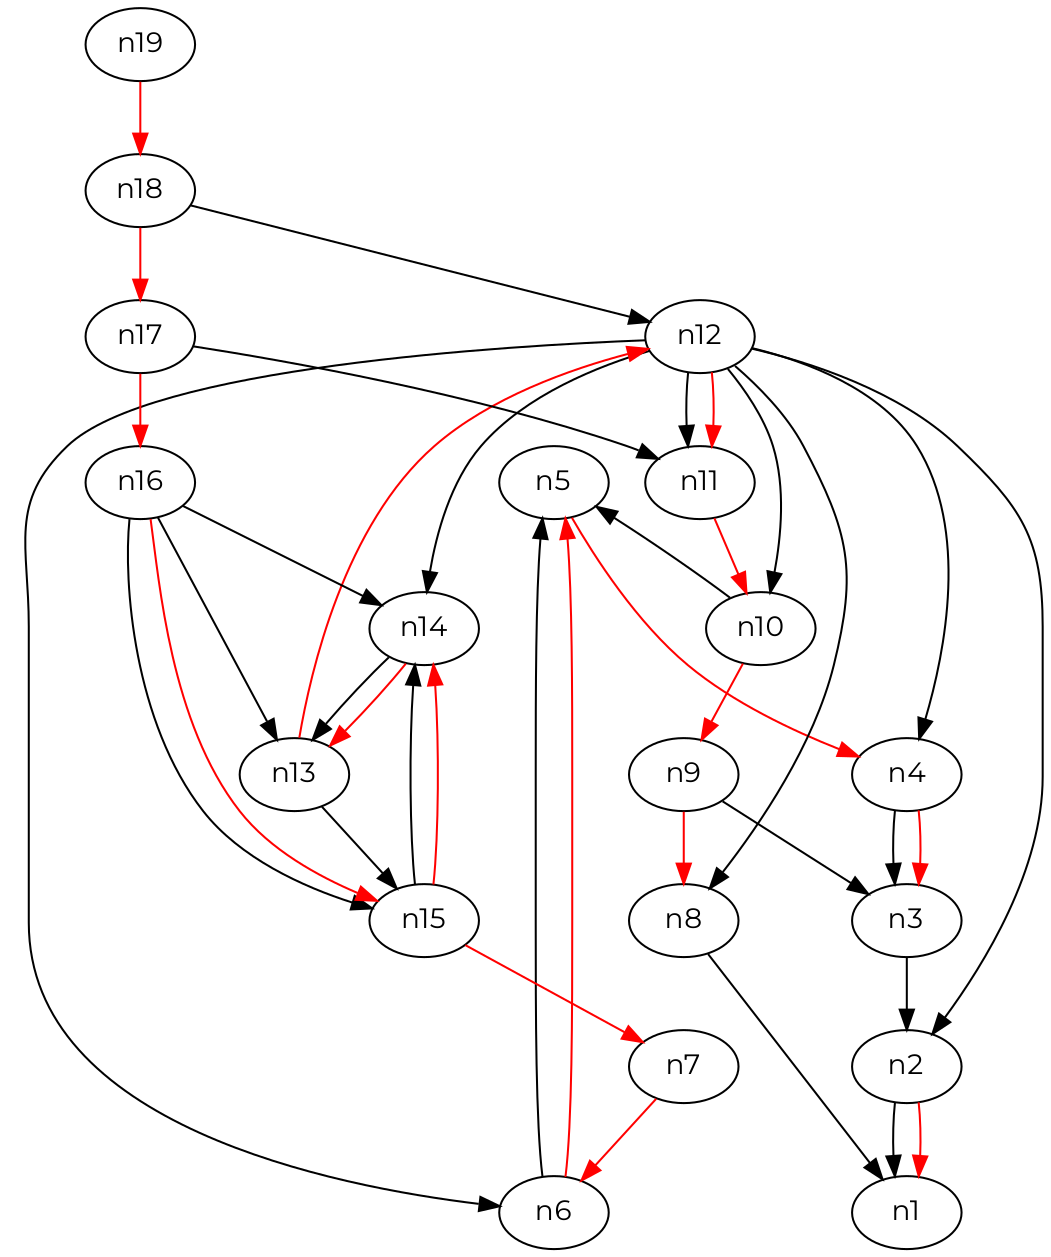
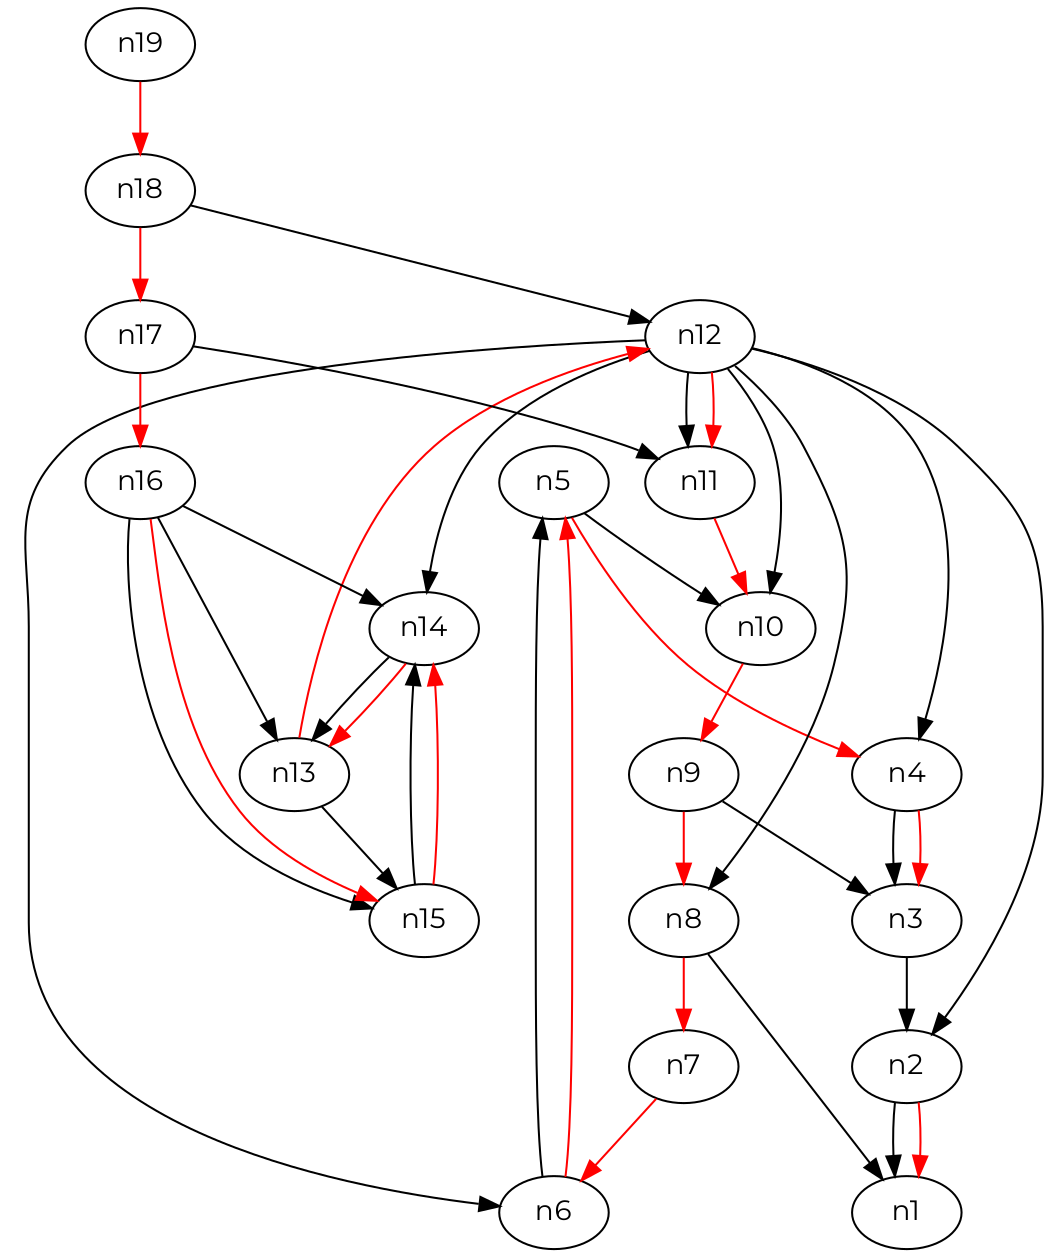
(673, 557) -> (642, 555)
(549, 991) -> (684, 984)
